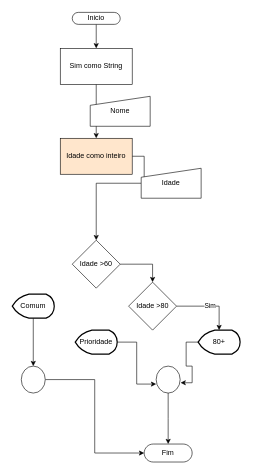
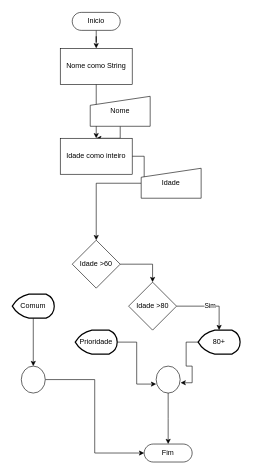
(96, 18) -> (96, 21)
(96, 66) -> (96, 66)
none -> (101, 138)
(96, 156) -> (96, 156)
